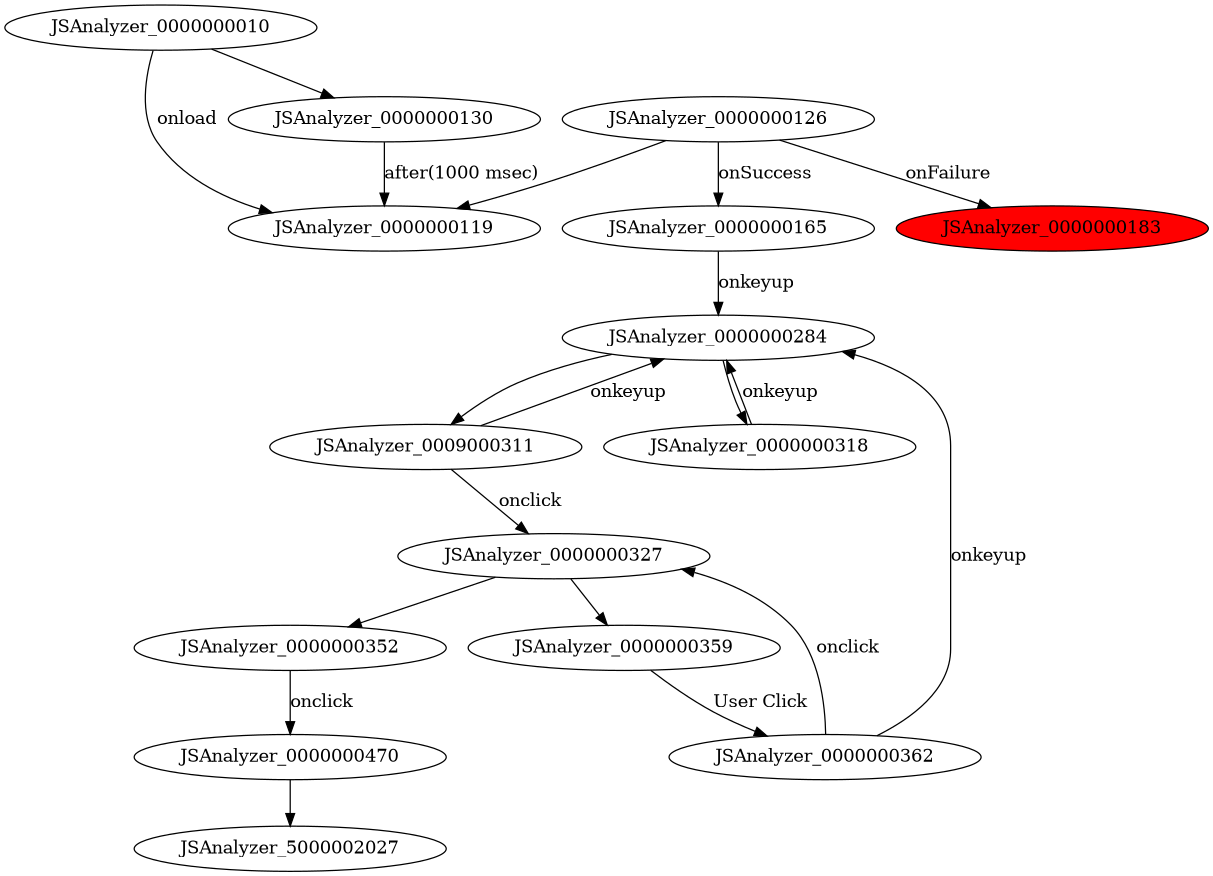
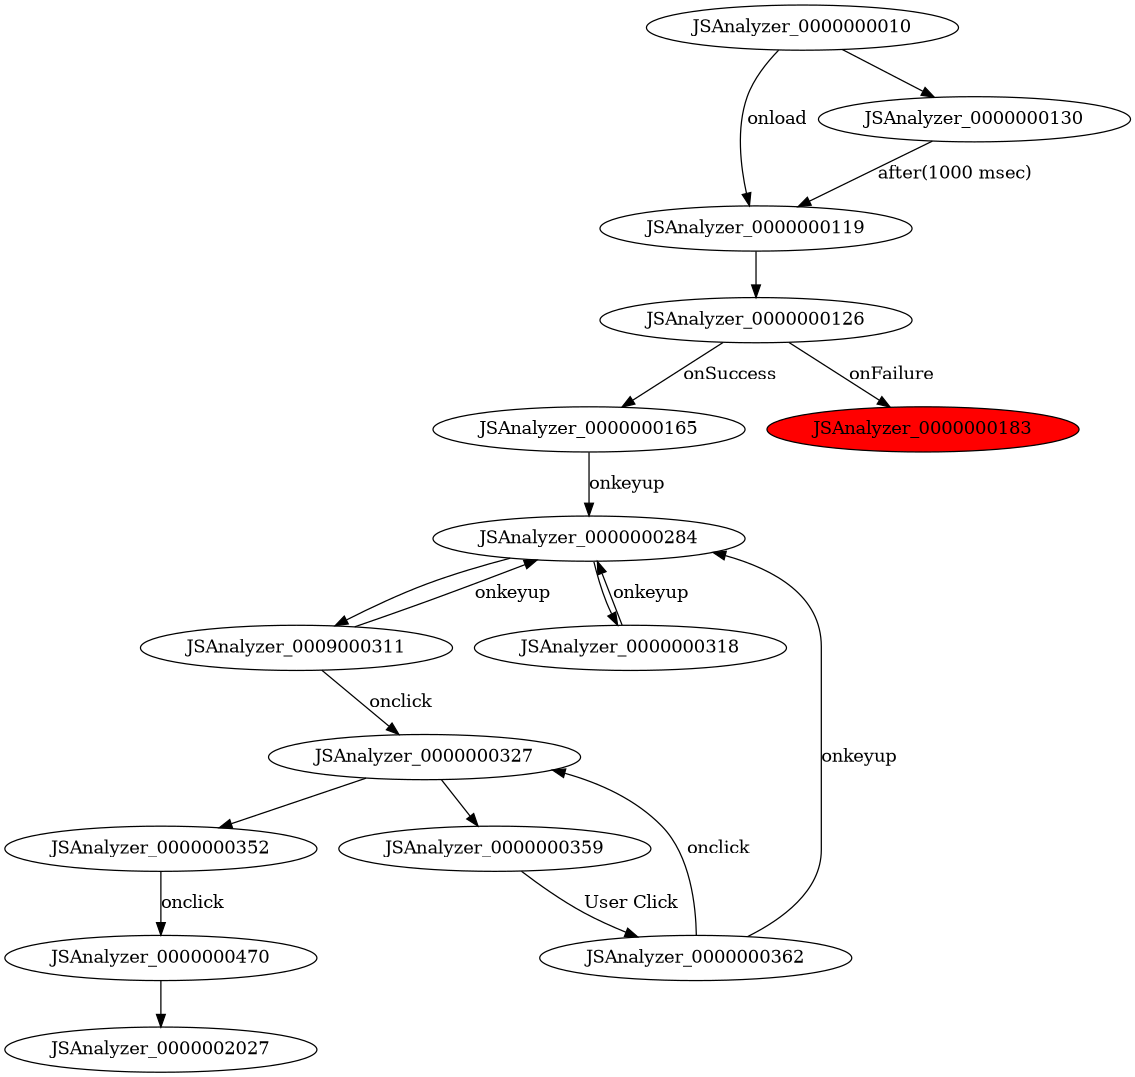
(568, 175) -> (756, 268)
(290, 849) -> (161, 1050)
